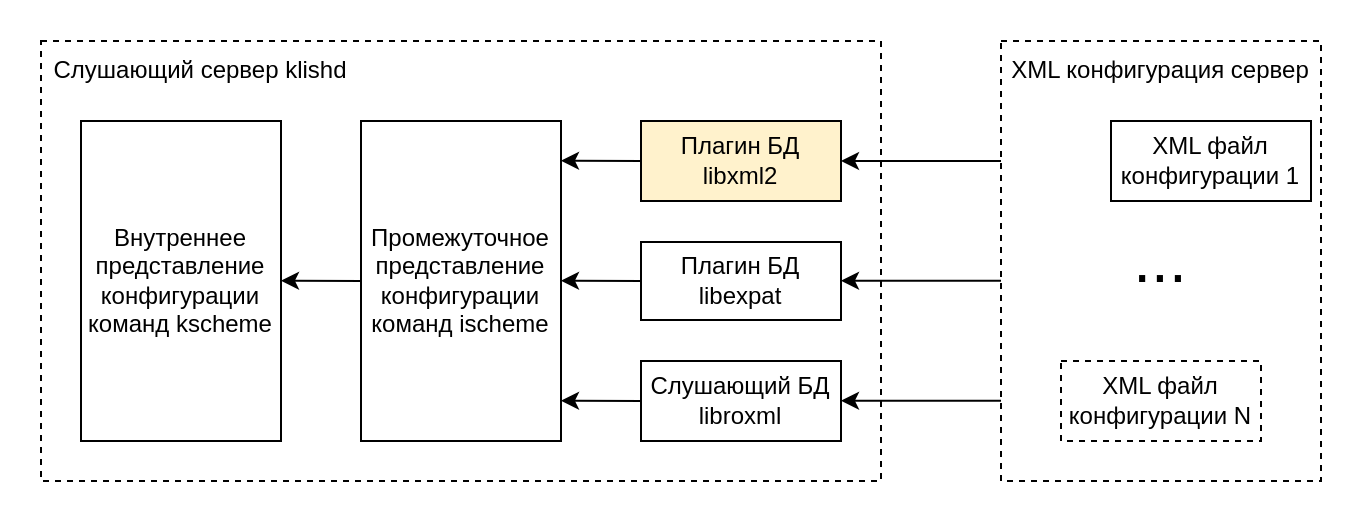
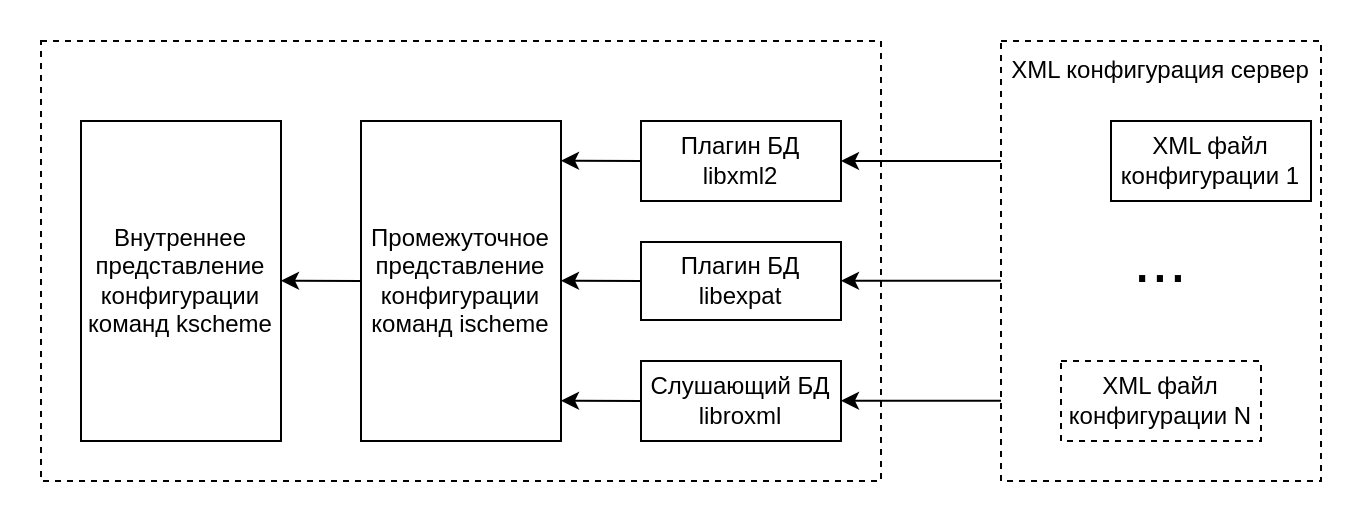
(201, 71) -> none
(741, 161) -> (741, 161)
